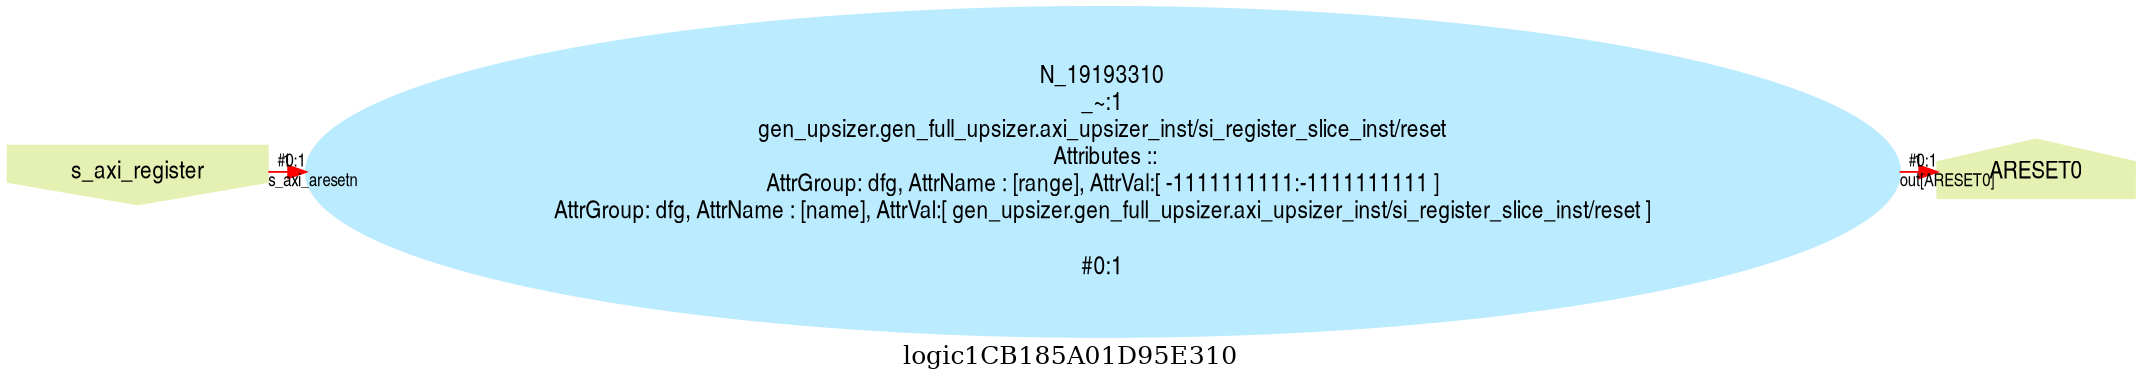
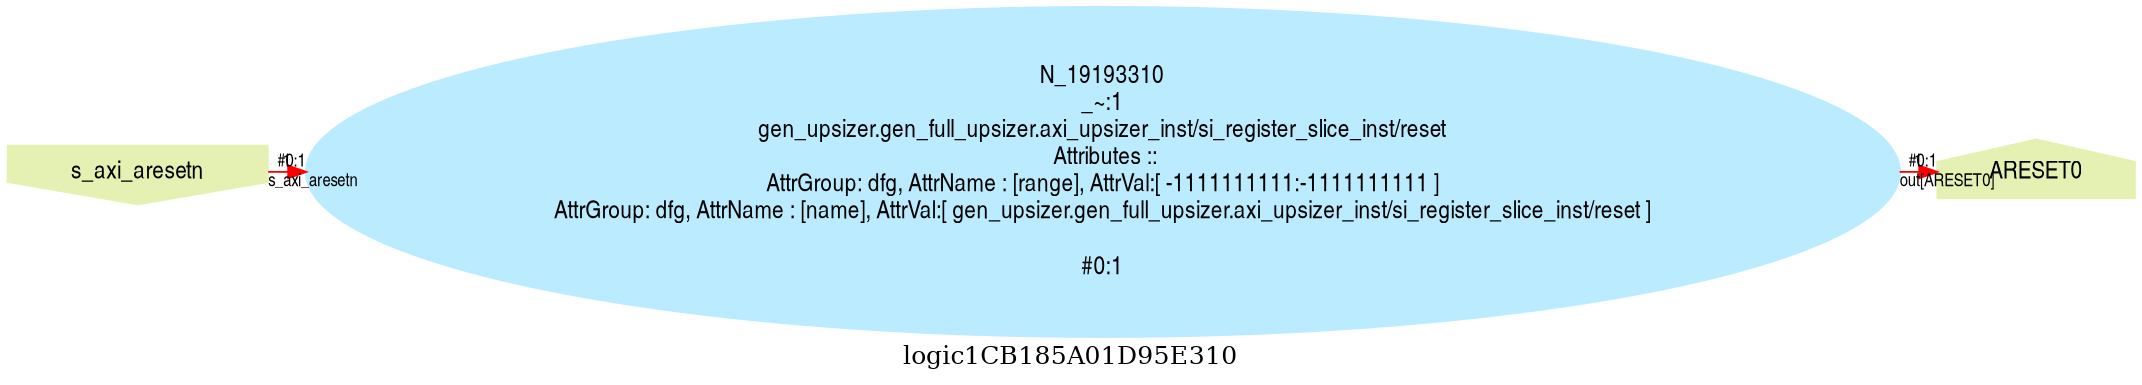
(138, 172) -> (138, 172)
